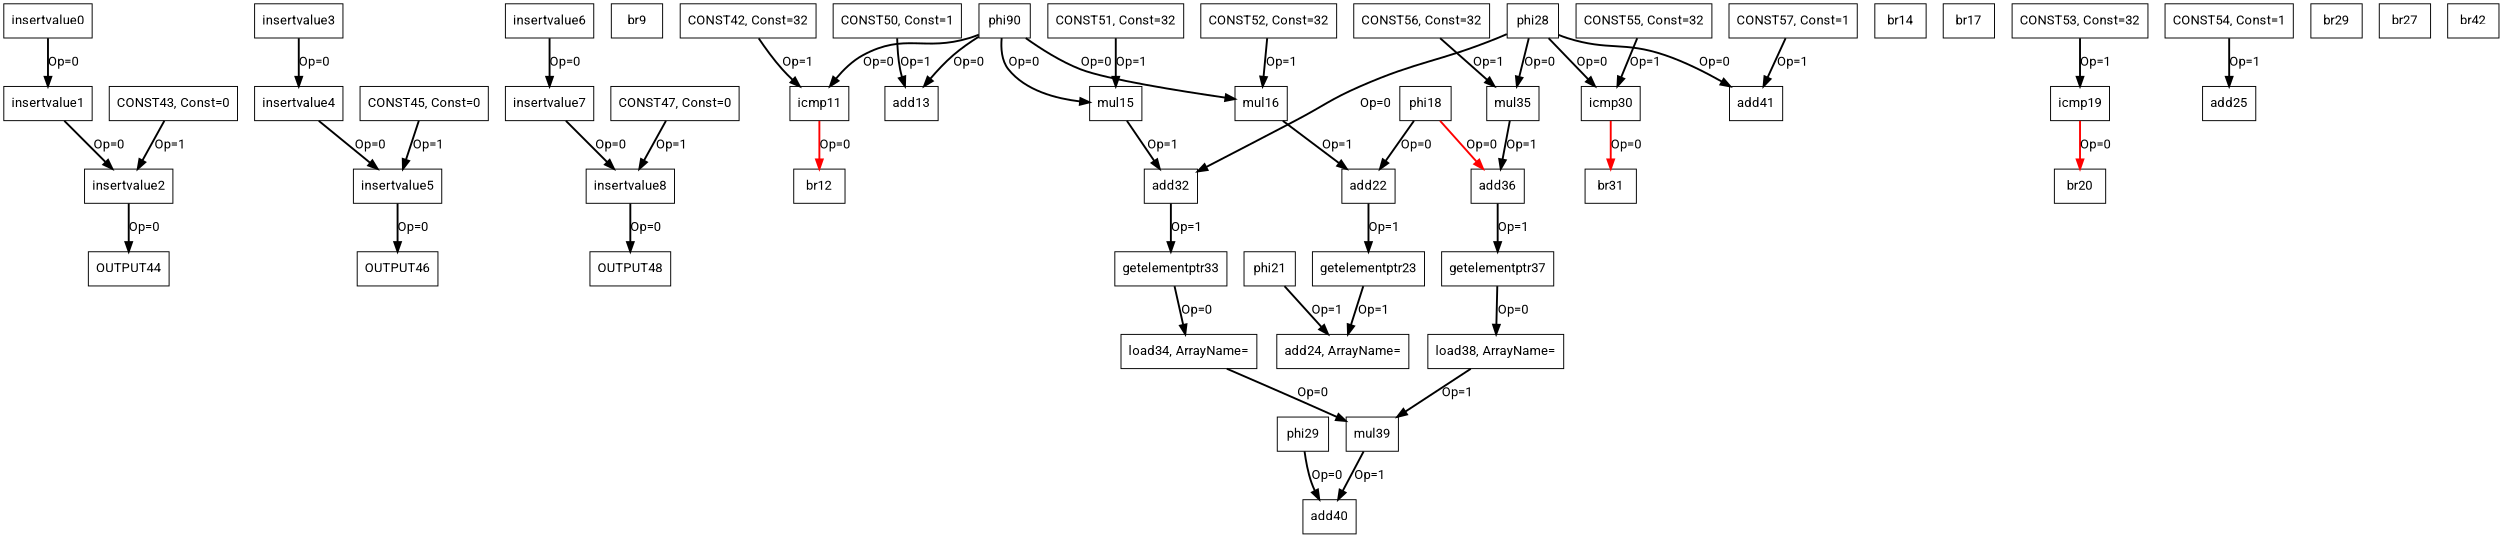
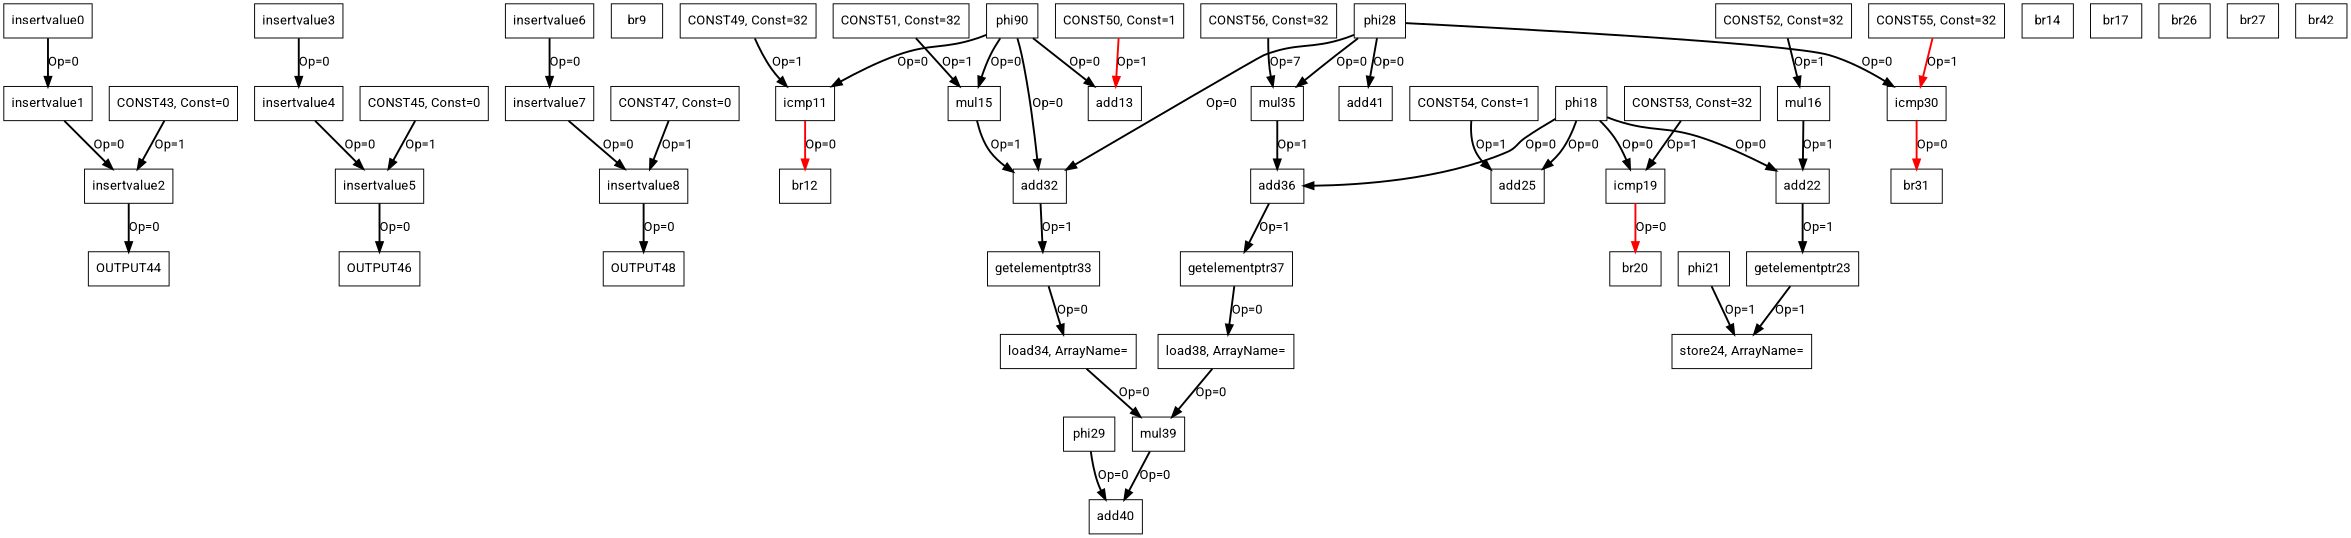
(748, 21) -> (748, 21)
(1793, 21) -> none
(2337, 21) -> (2185, 21)
(898, 58) -> (1117, 57)
(1629, 58) -> (1928, 57)
(1489, 62) -> (1285, 62)
(1121, 80) -> (1029, 99)
none -> (1615, 139)
(1458, 141) -> (1441, 172)
none -> (1566, 143)
(1343, 352) -> (1742, 352)
(1457, 393) -> (1211, 393)
(1370, 475) -> (1155, 475)
